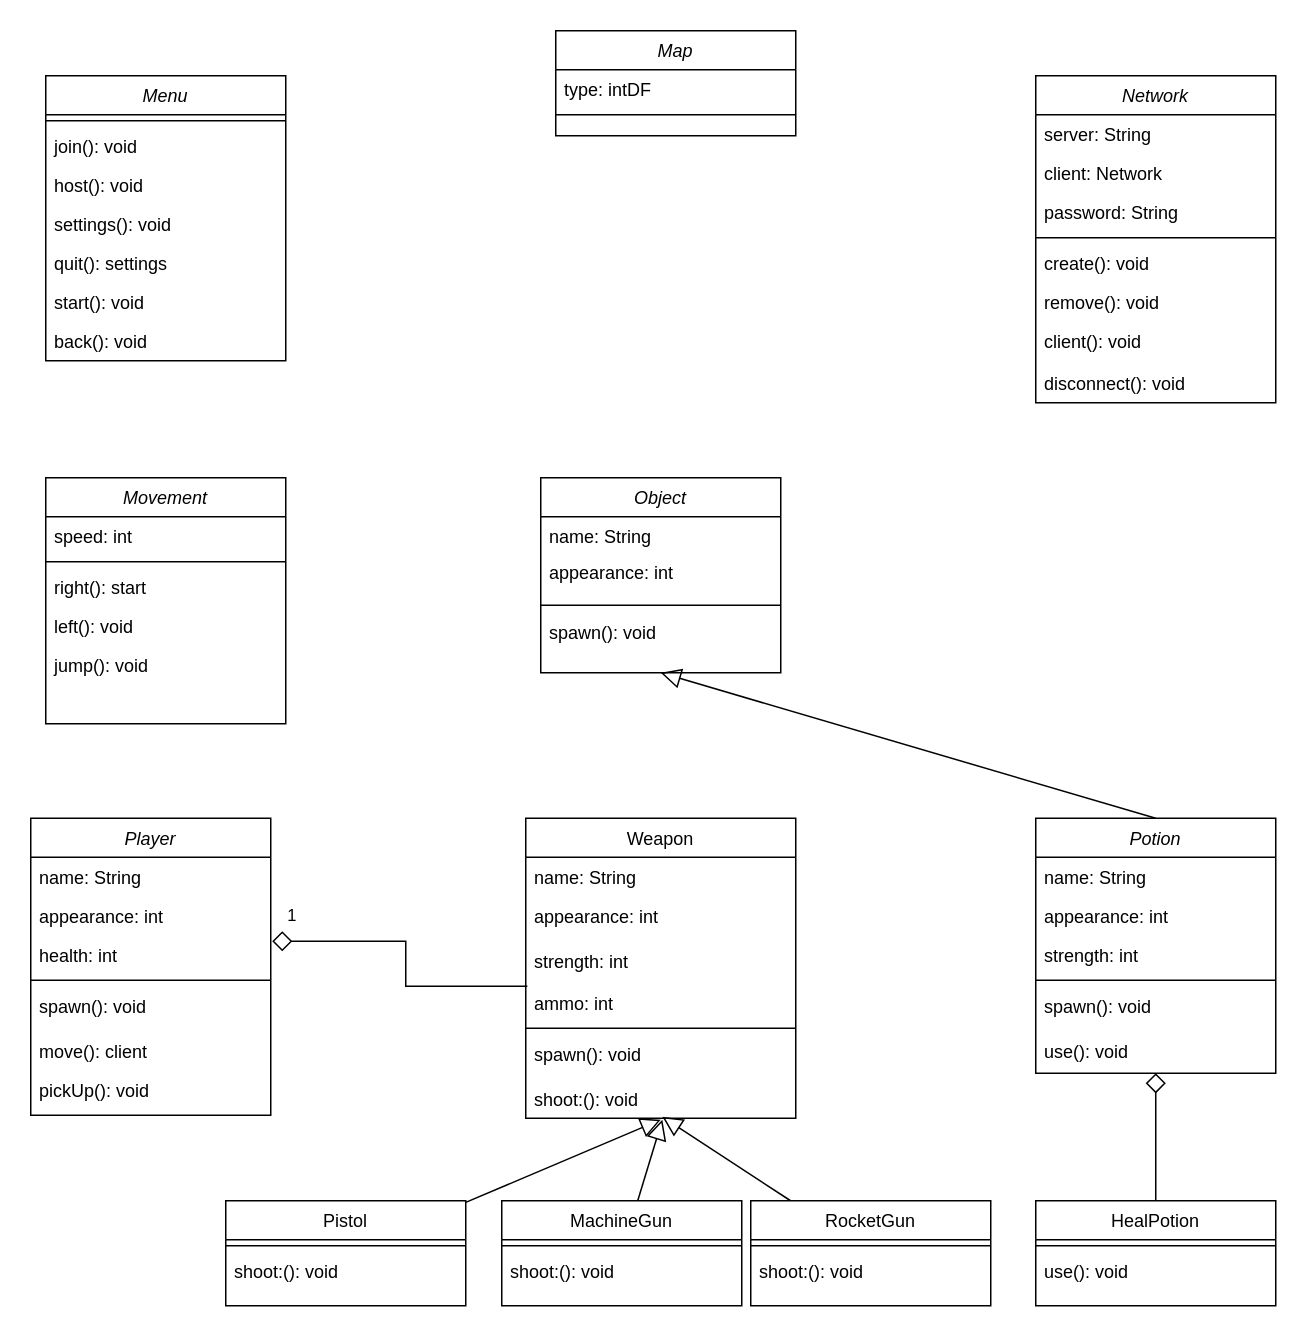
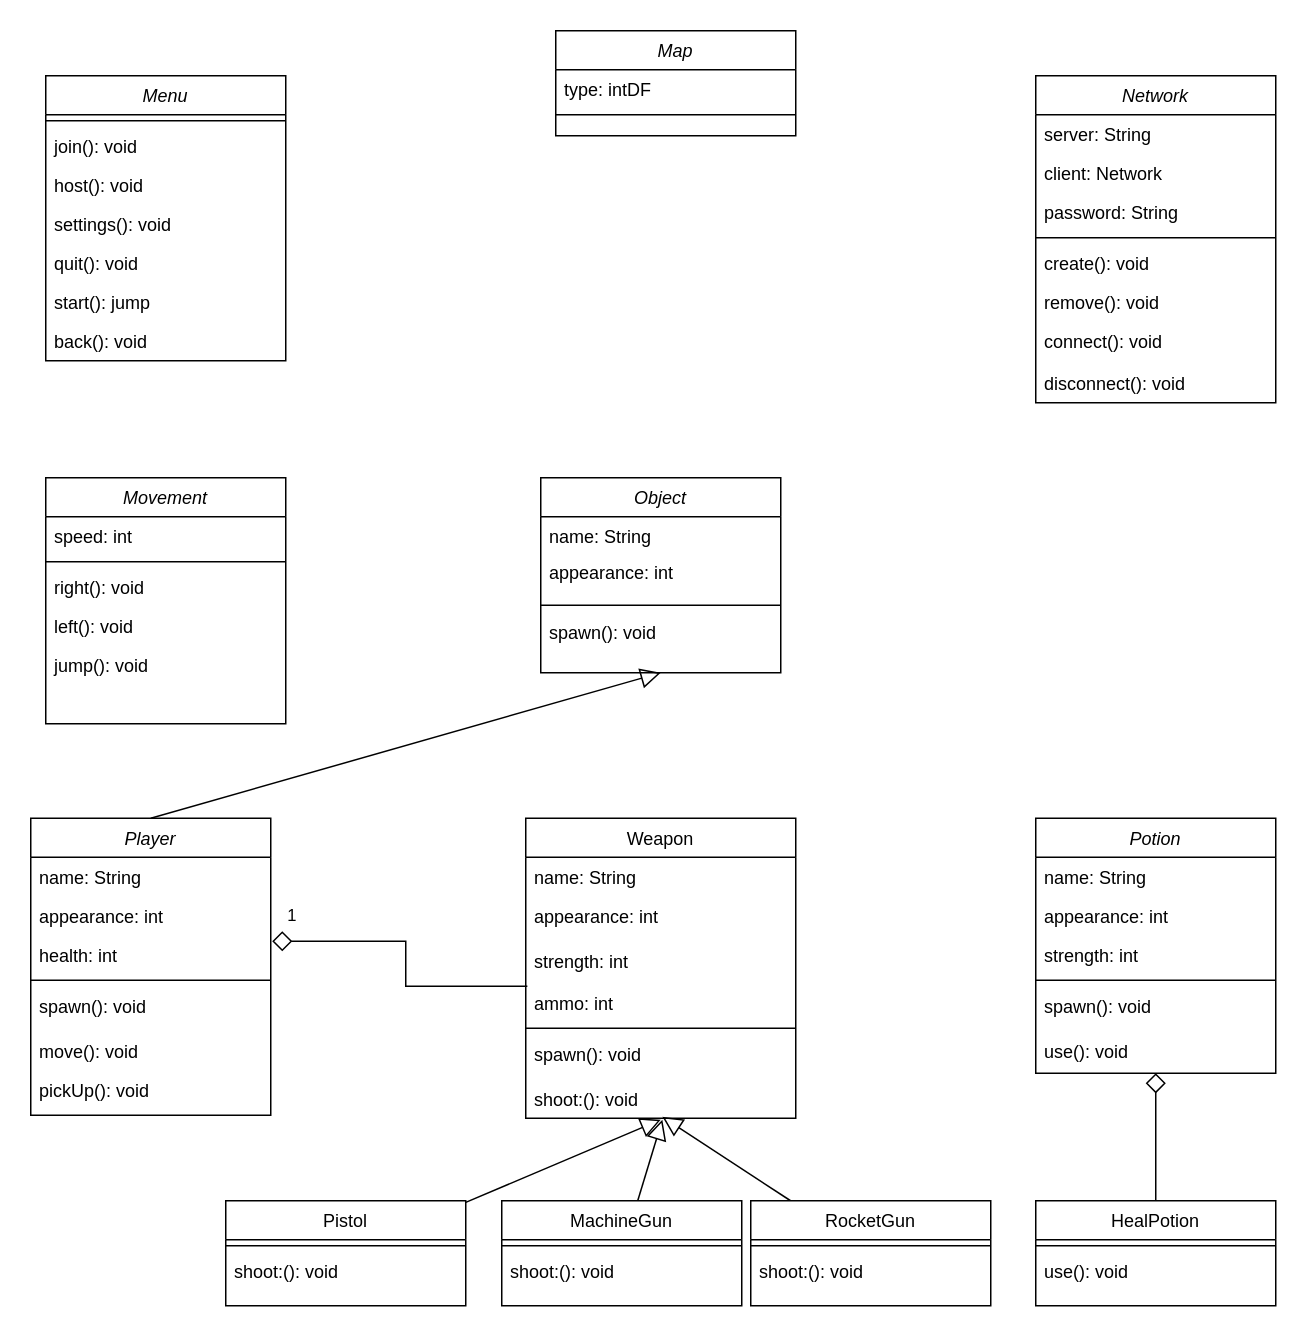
(125, 264) -> (105, 264)
(113, 303) -> (115, 303)
(1103, 342) -> (1113, 342)
(118, 588) -> (110, 588)
none -> (396, 748)
(917, 748) -> none
(100, 1052) -> (92, 1052)
